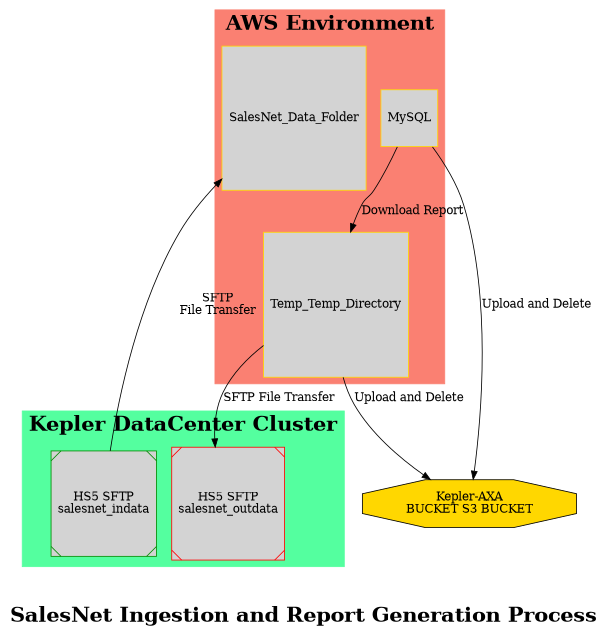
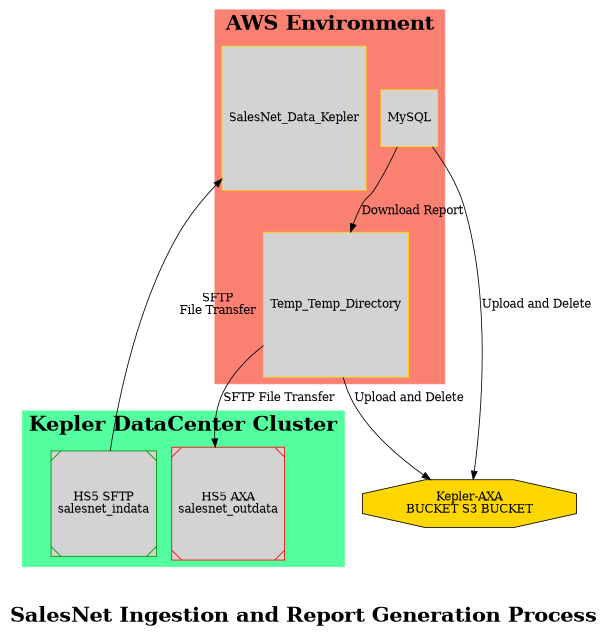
(294, 118) -> (294, 118)
(228, 504) -> (228, 504)
